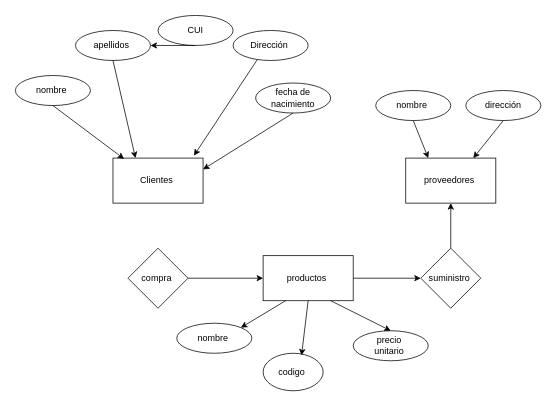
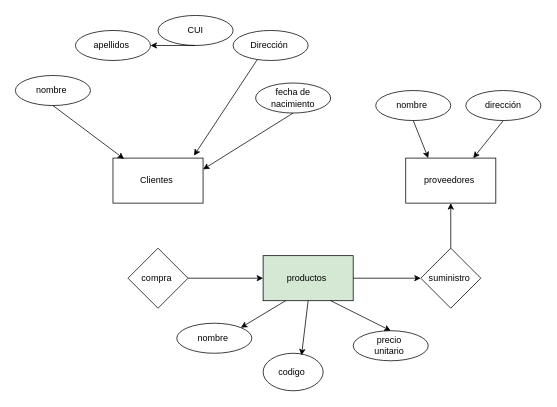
(123, 106) -> none
(308, 278) -> (308, 278)
